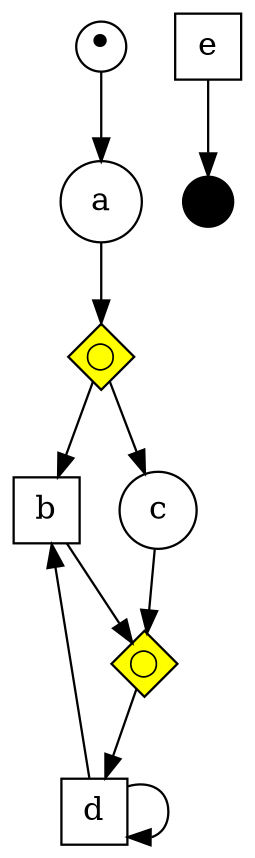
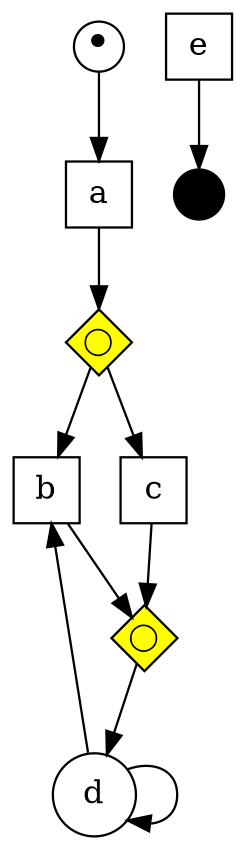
(101, 202) -> (99, 195)
(158, 510) -> (154, 490)
(94, 812) -> (94, 795)
